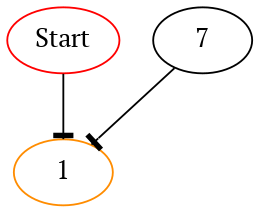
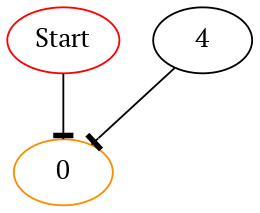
(203, 40) -> (203, 40)
(63, 172) -> (63, 172)
